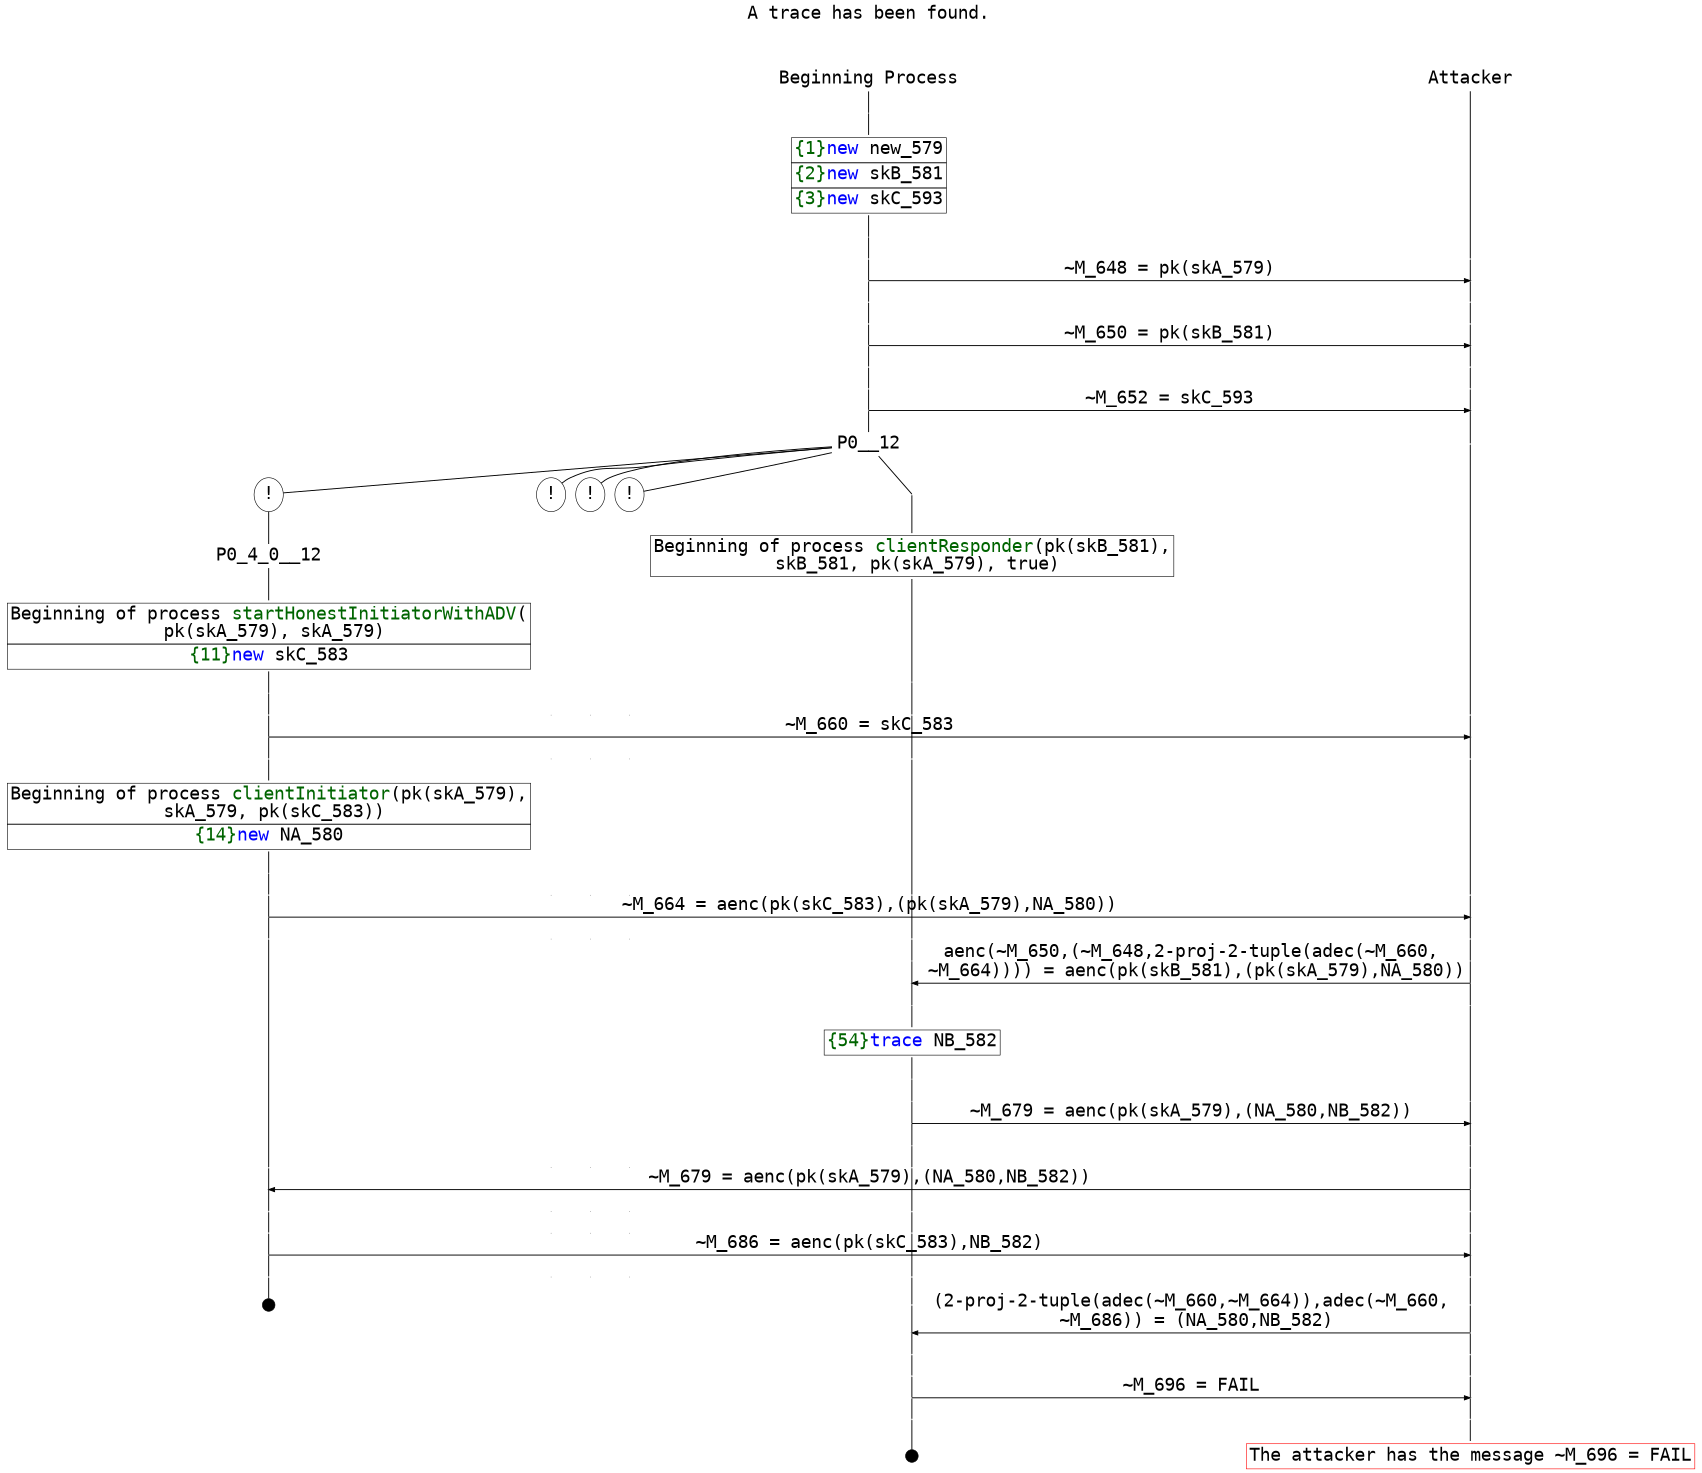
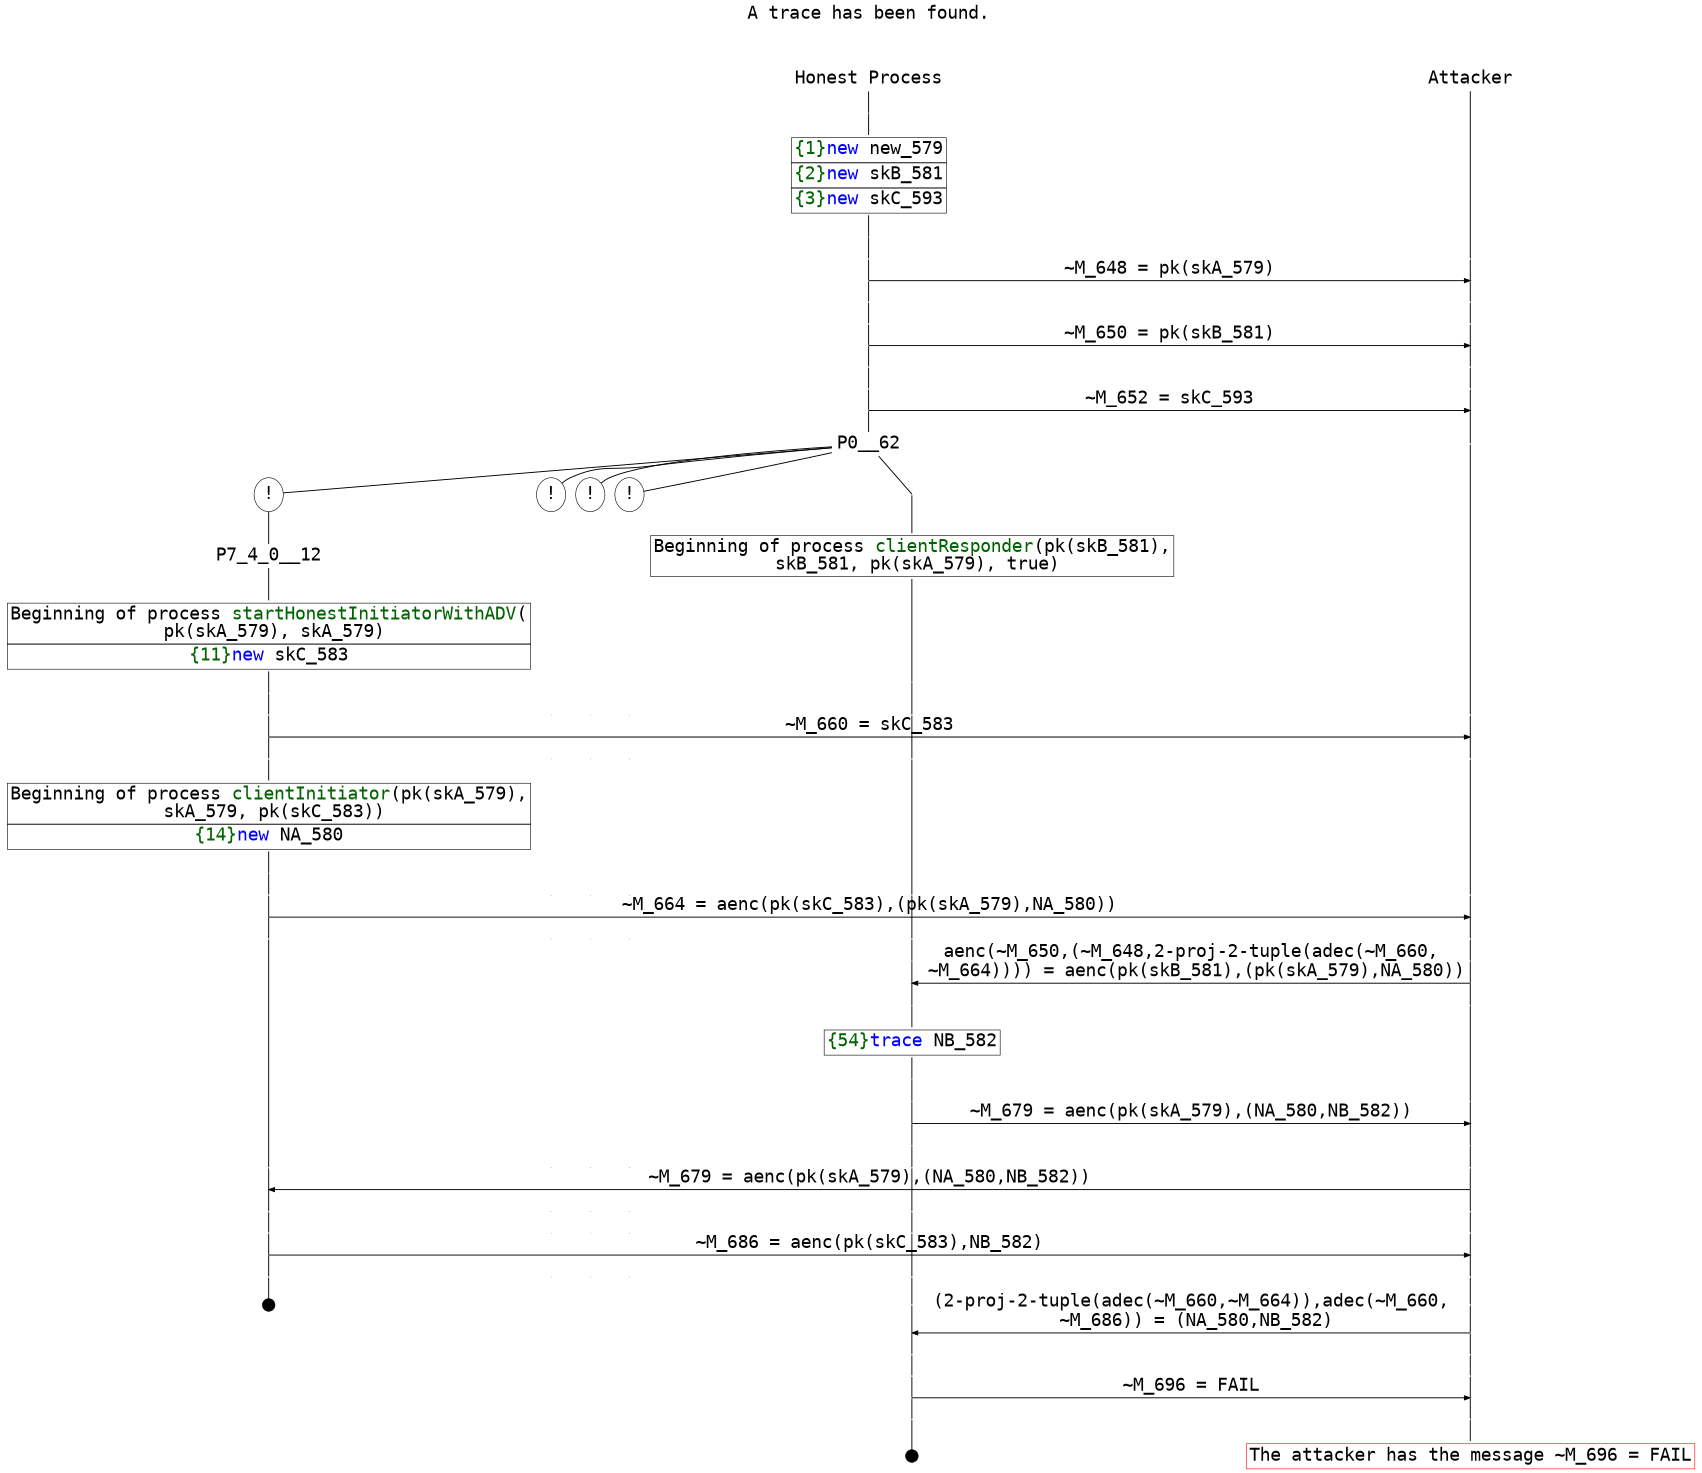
(869, 79) -> (869, 79)
(869, 444) -> (869, 444)
(269, 556) -> (269, 556)
